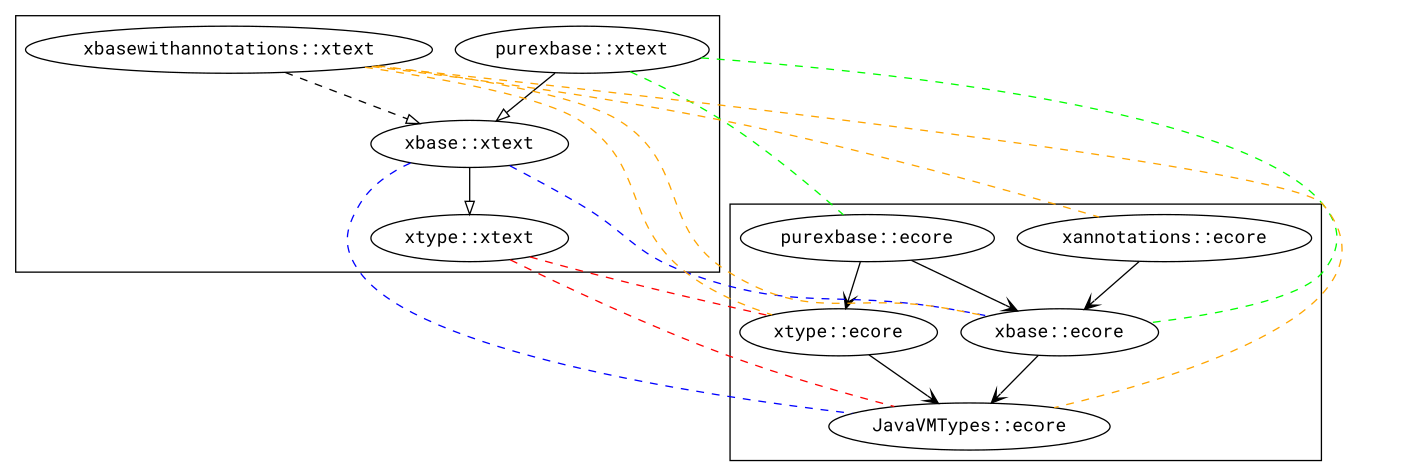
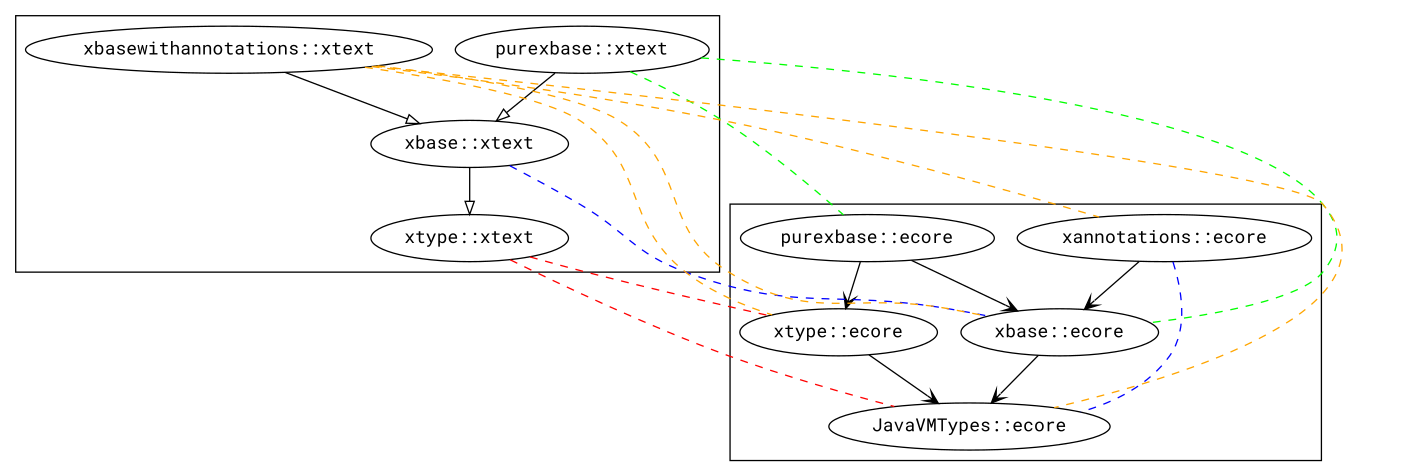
(346, 96) -> (346, 96)
(528, 355) -> (1167, 360)
